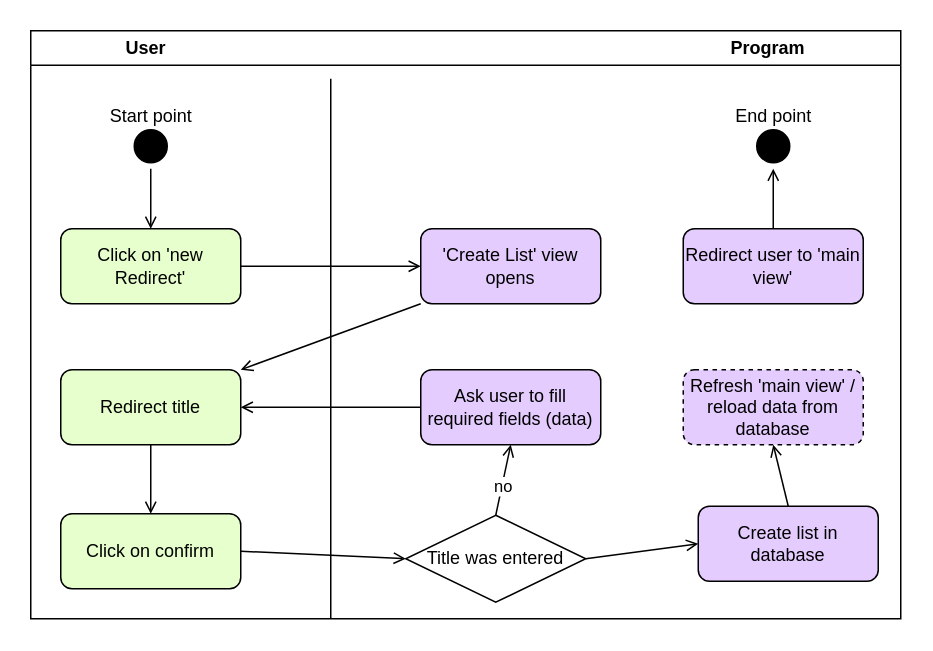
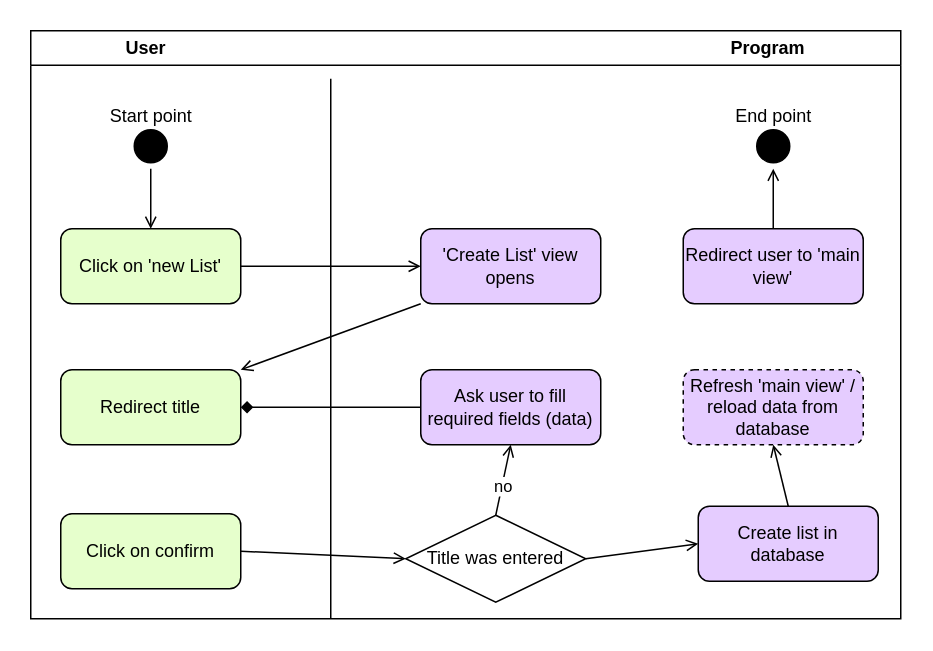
(151, 266) -> (151, 266)
(249, 407) -> (253, 407)
(151, 477) -> none
